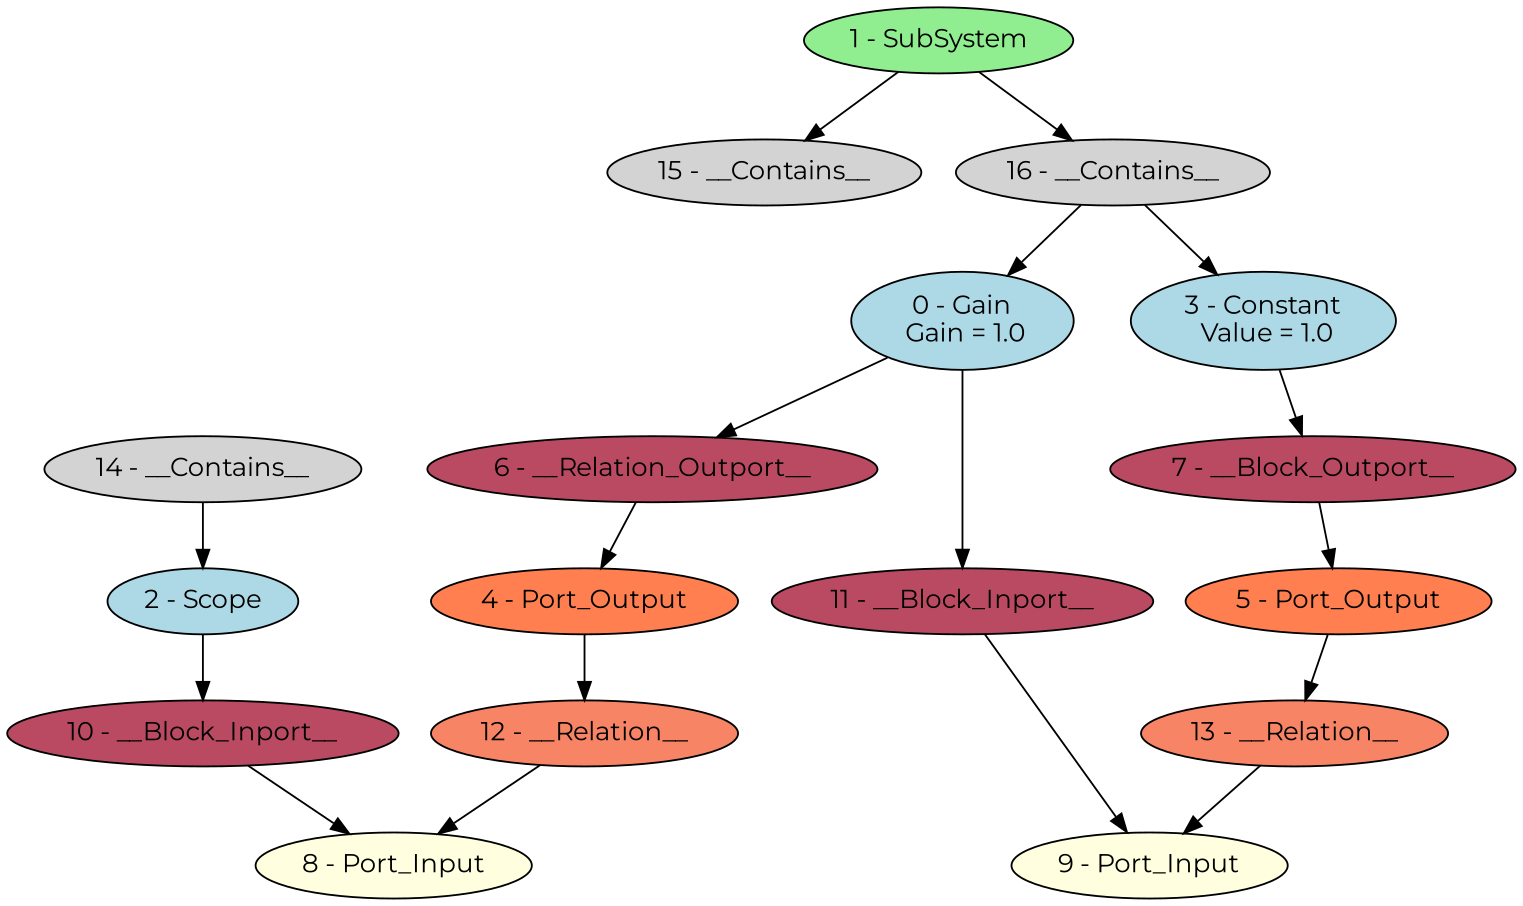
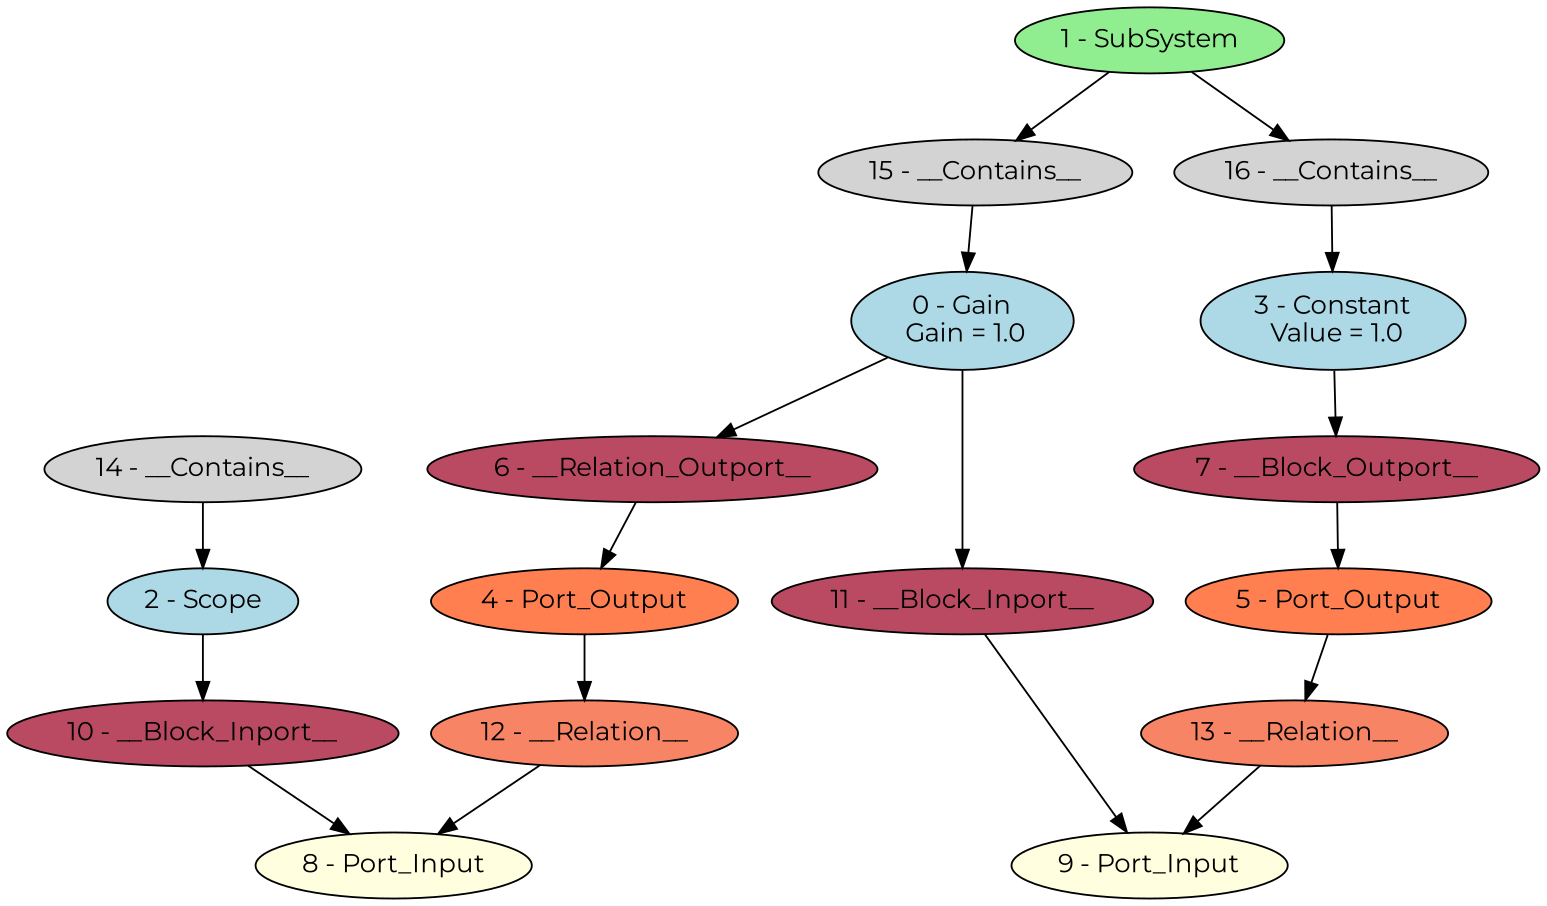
(1051, 234) -> (970, 229)
